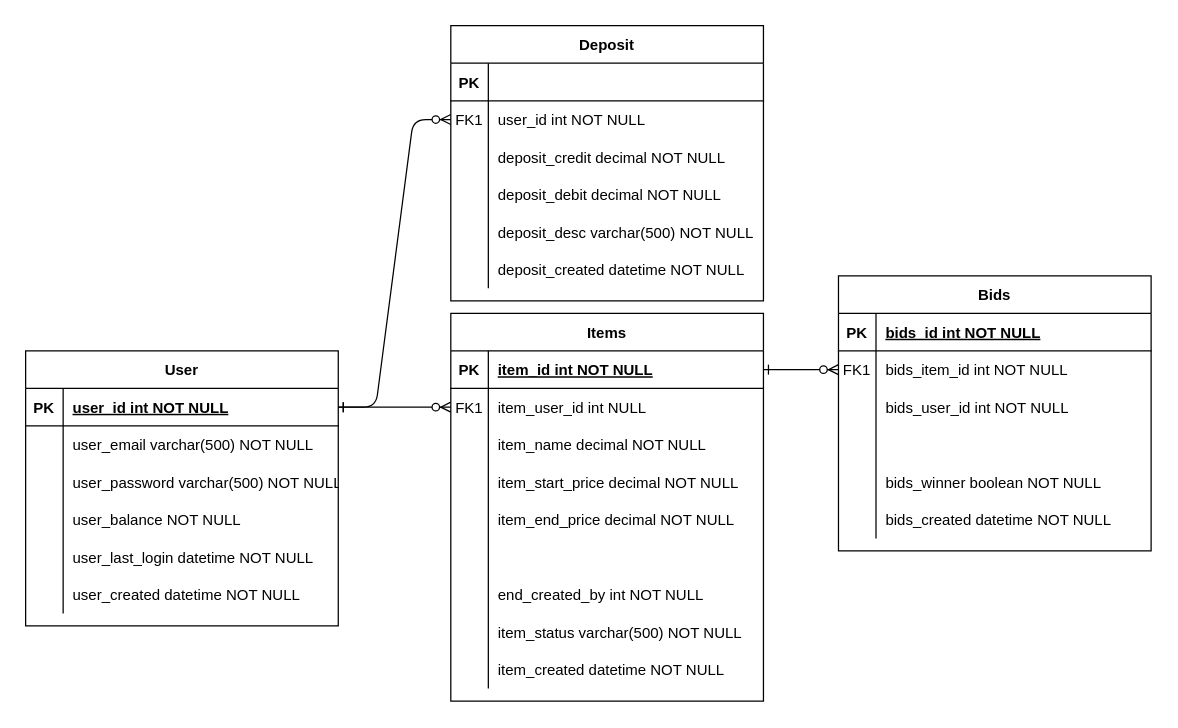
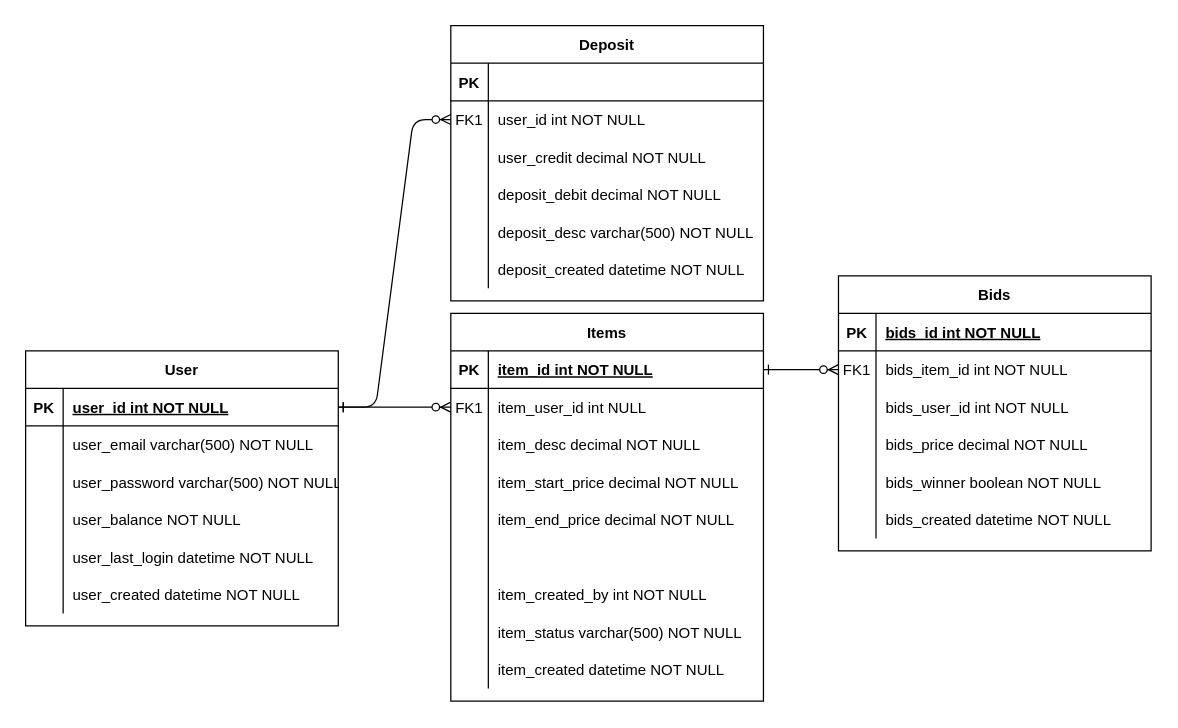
(614, 158) -> (603, 158)
none -> (1013, 444)
(595, 445) -> (595, 445)
(603, 595) -> (605, 595)
